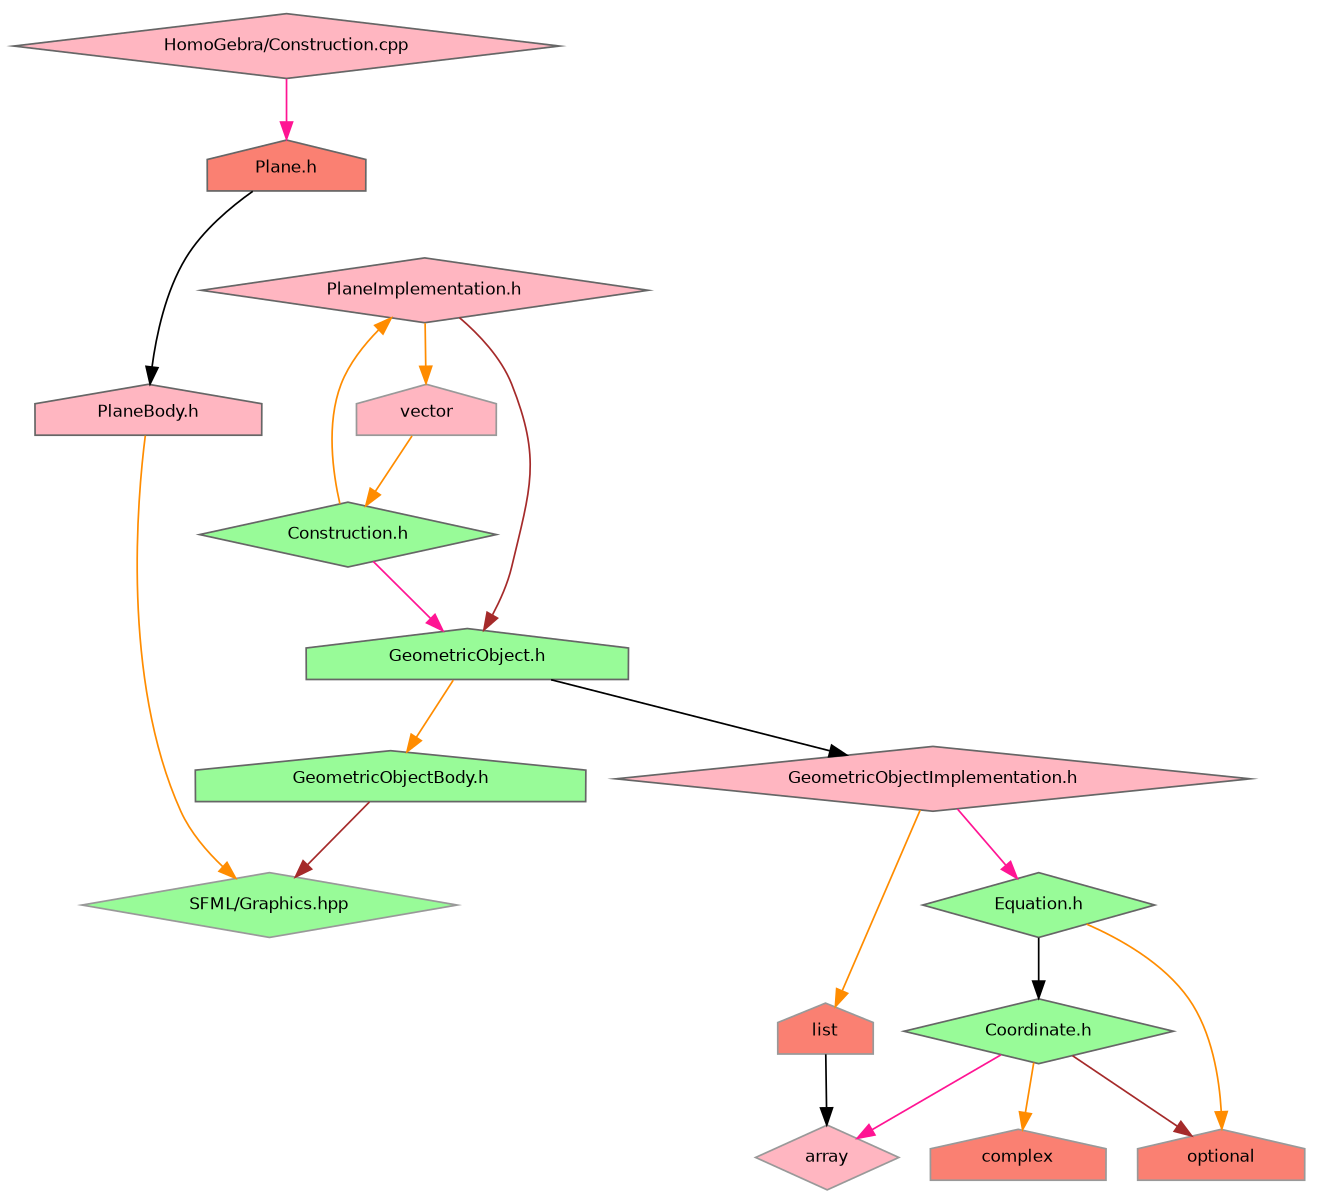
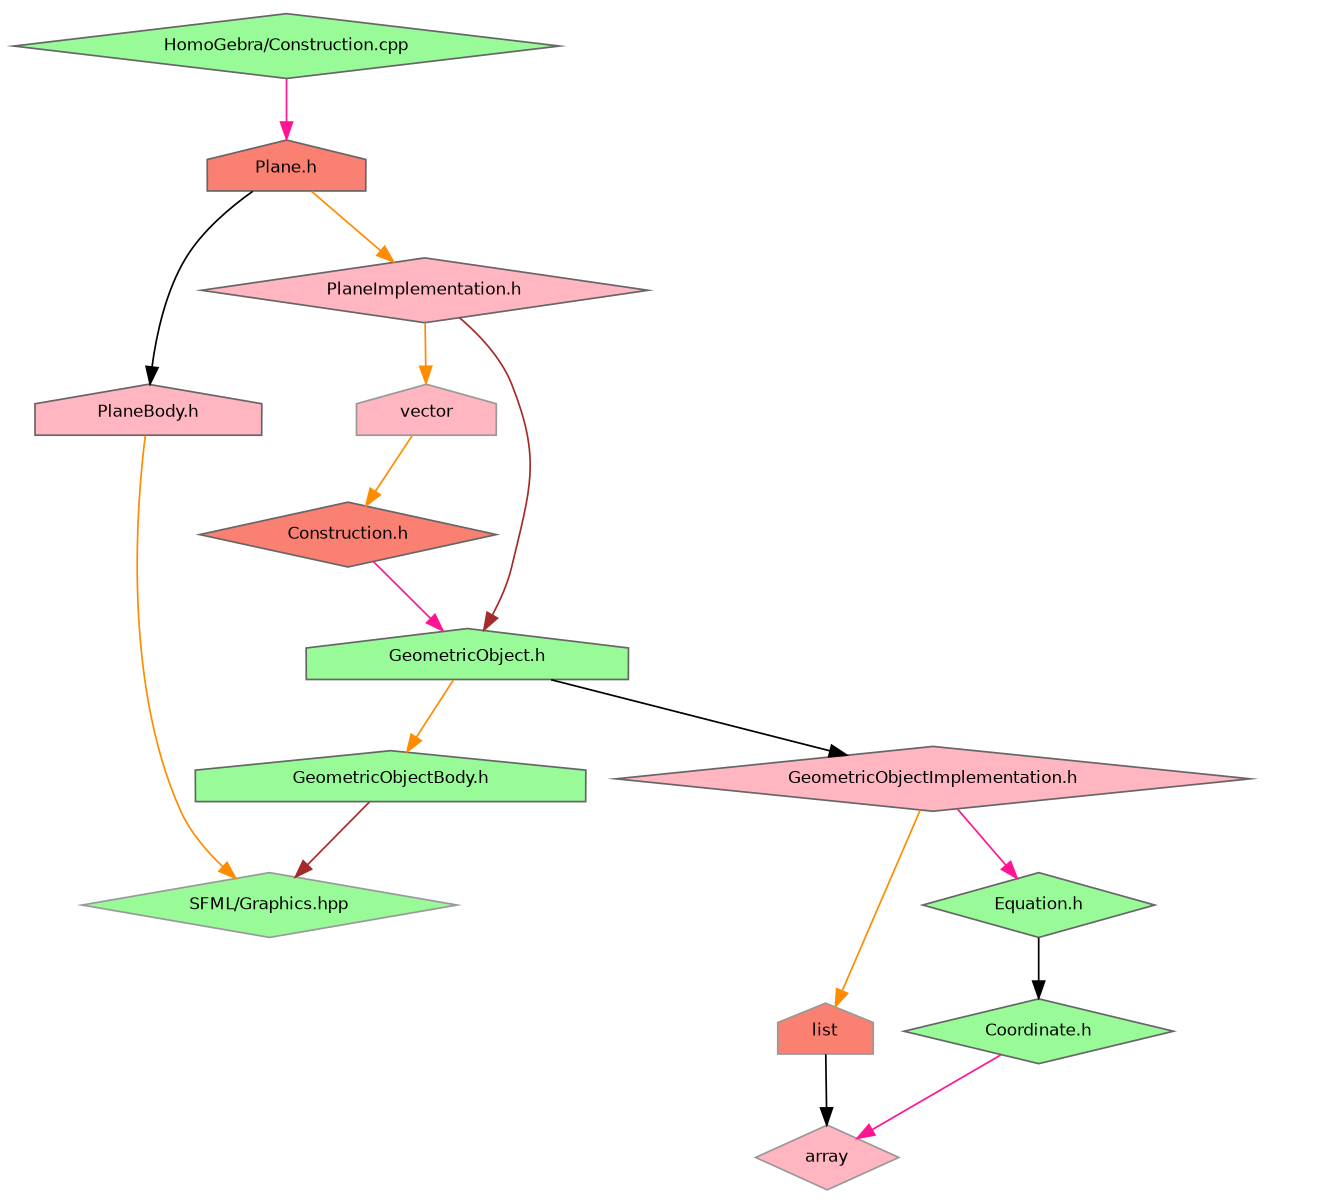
(287, 46) -> (287, 46)
(334, 411) -> (346, 221)
(348, 535) -> (348, 535)
(1018, 1157) -> none
(1221, 1157) -> none
